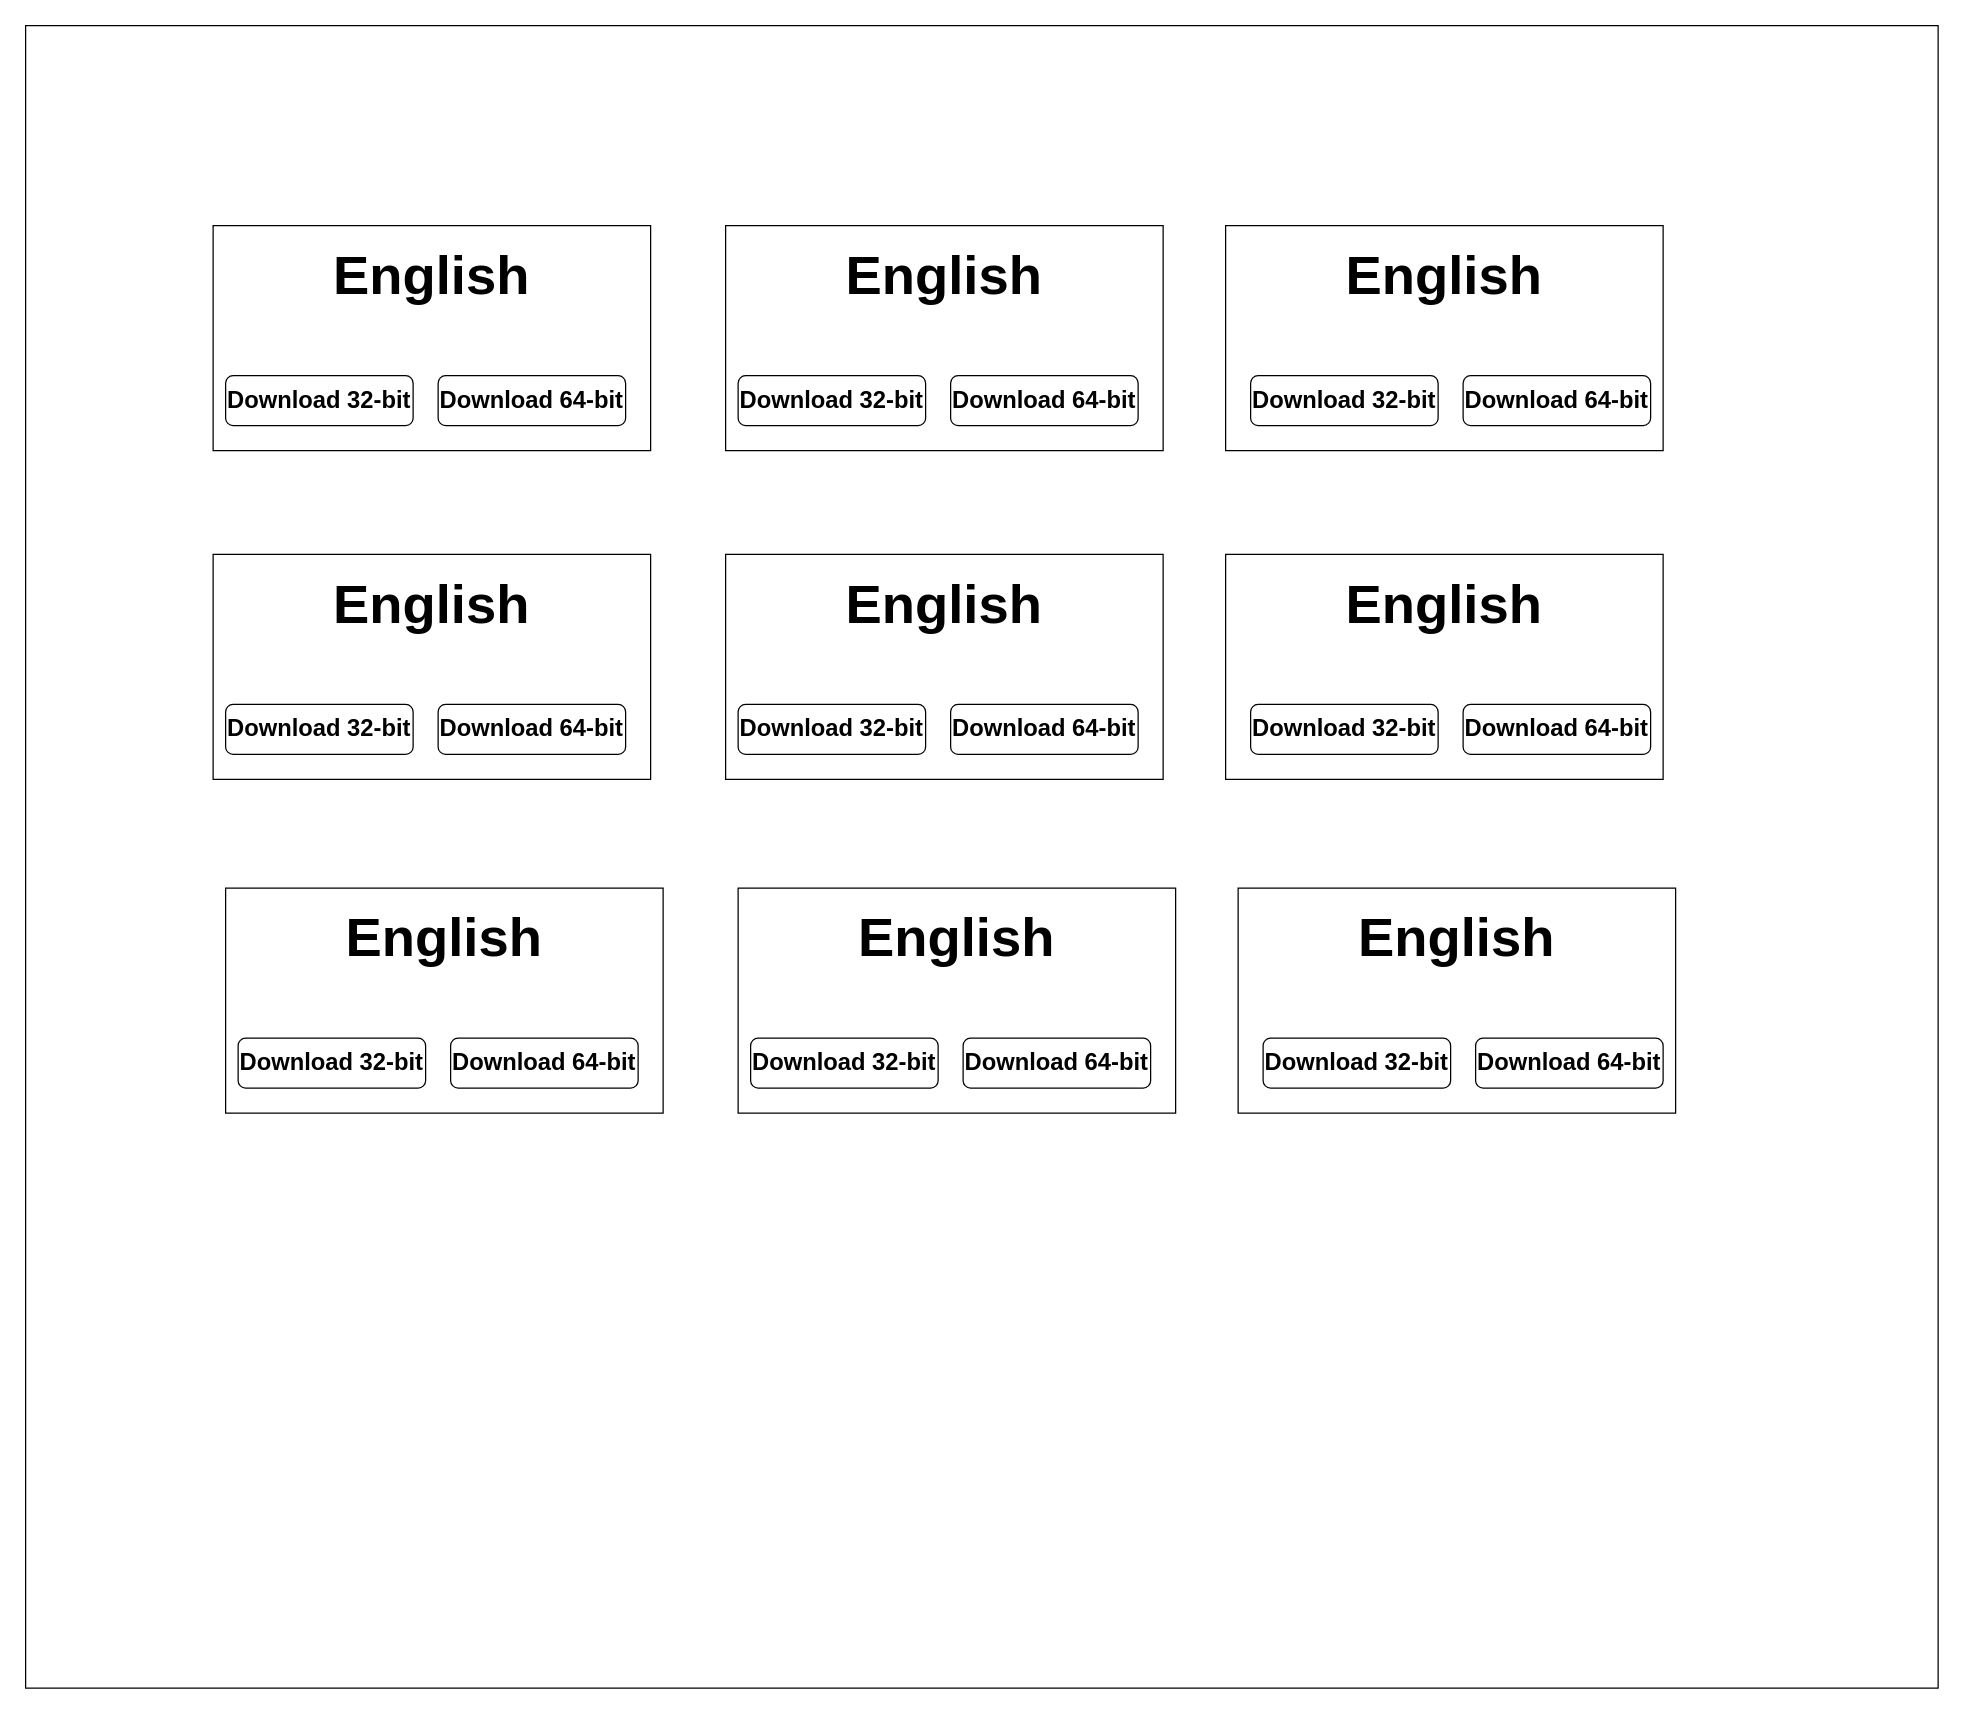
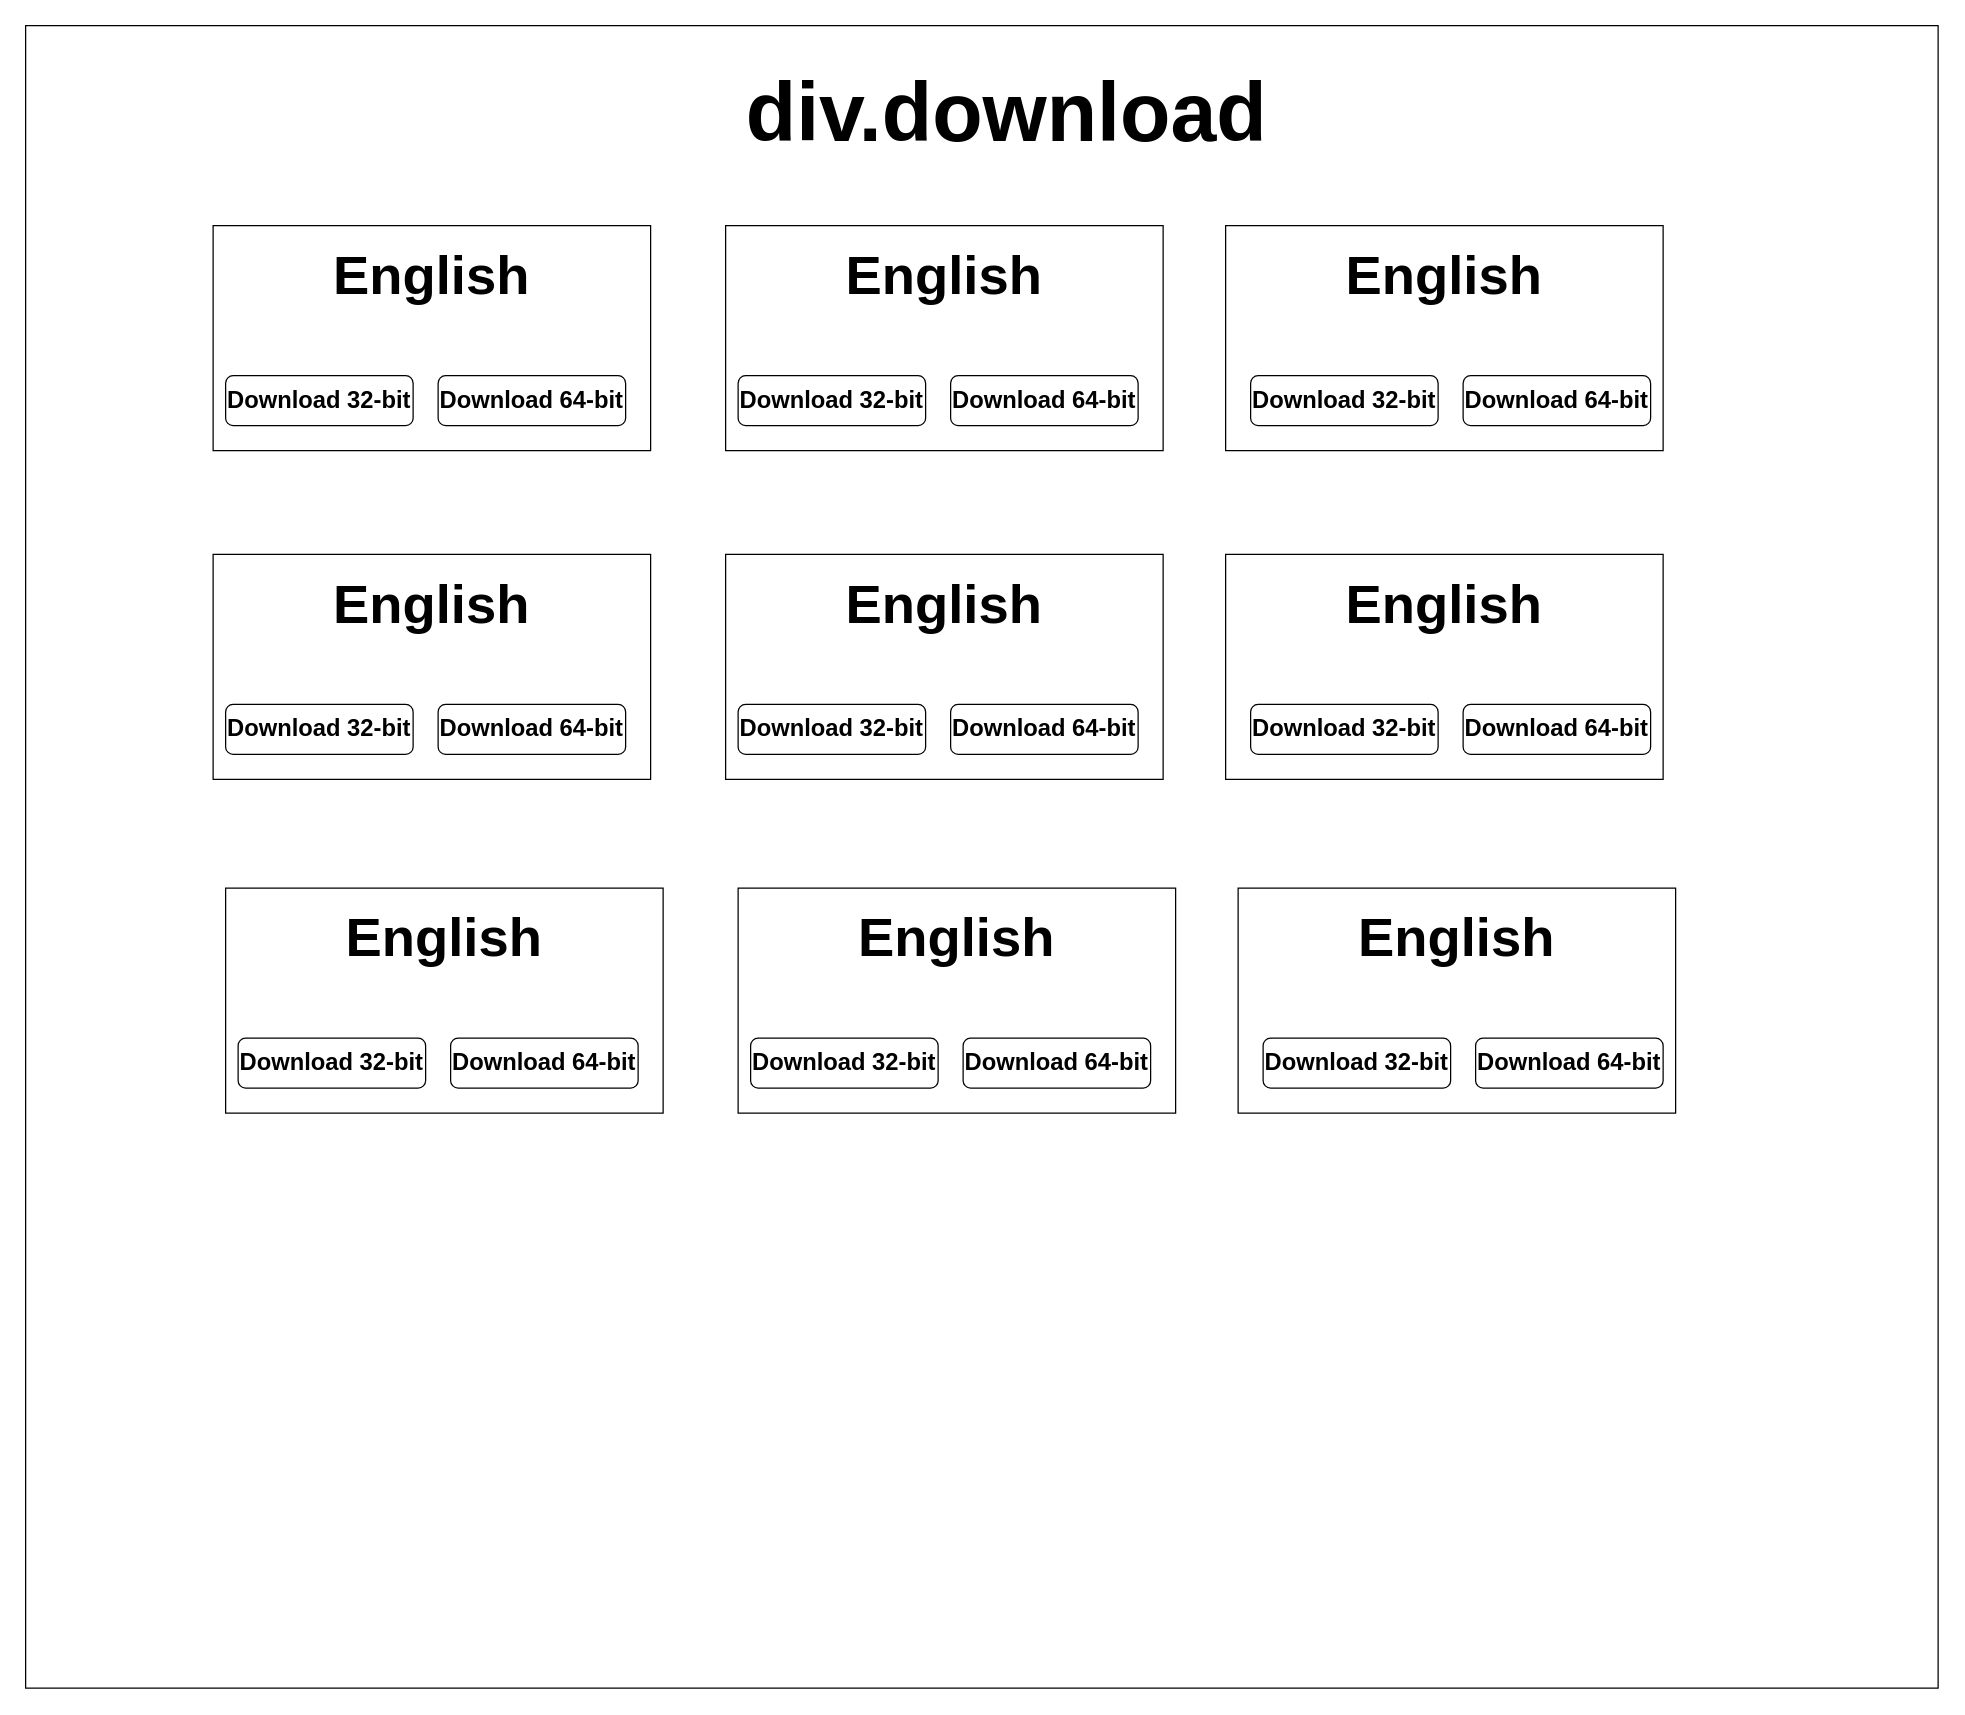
none -> (1007, 113)
